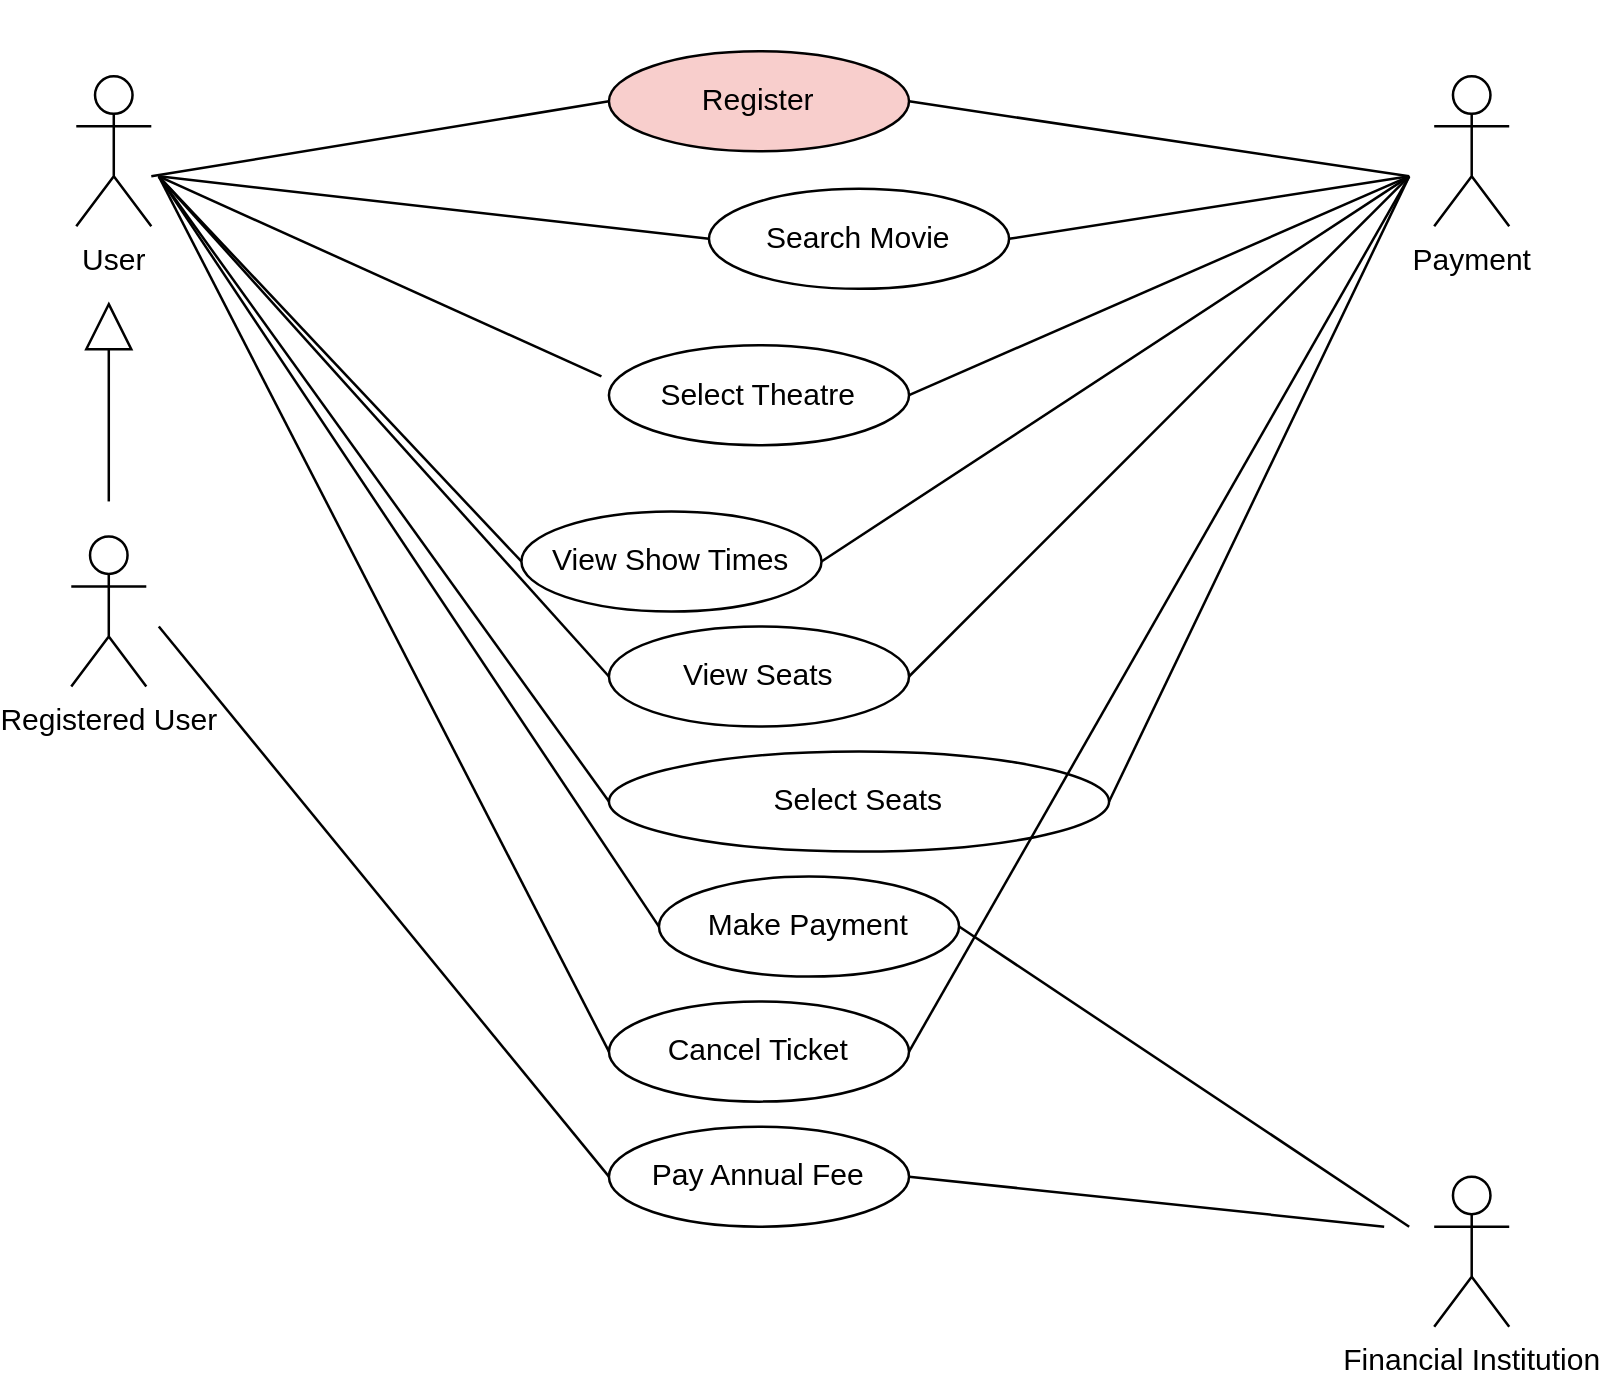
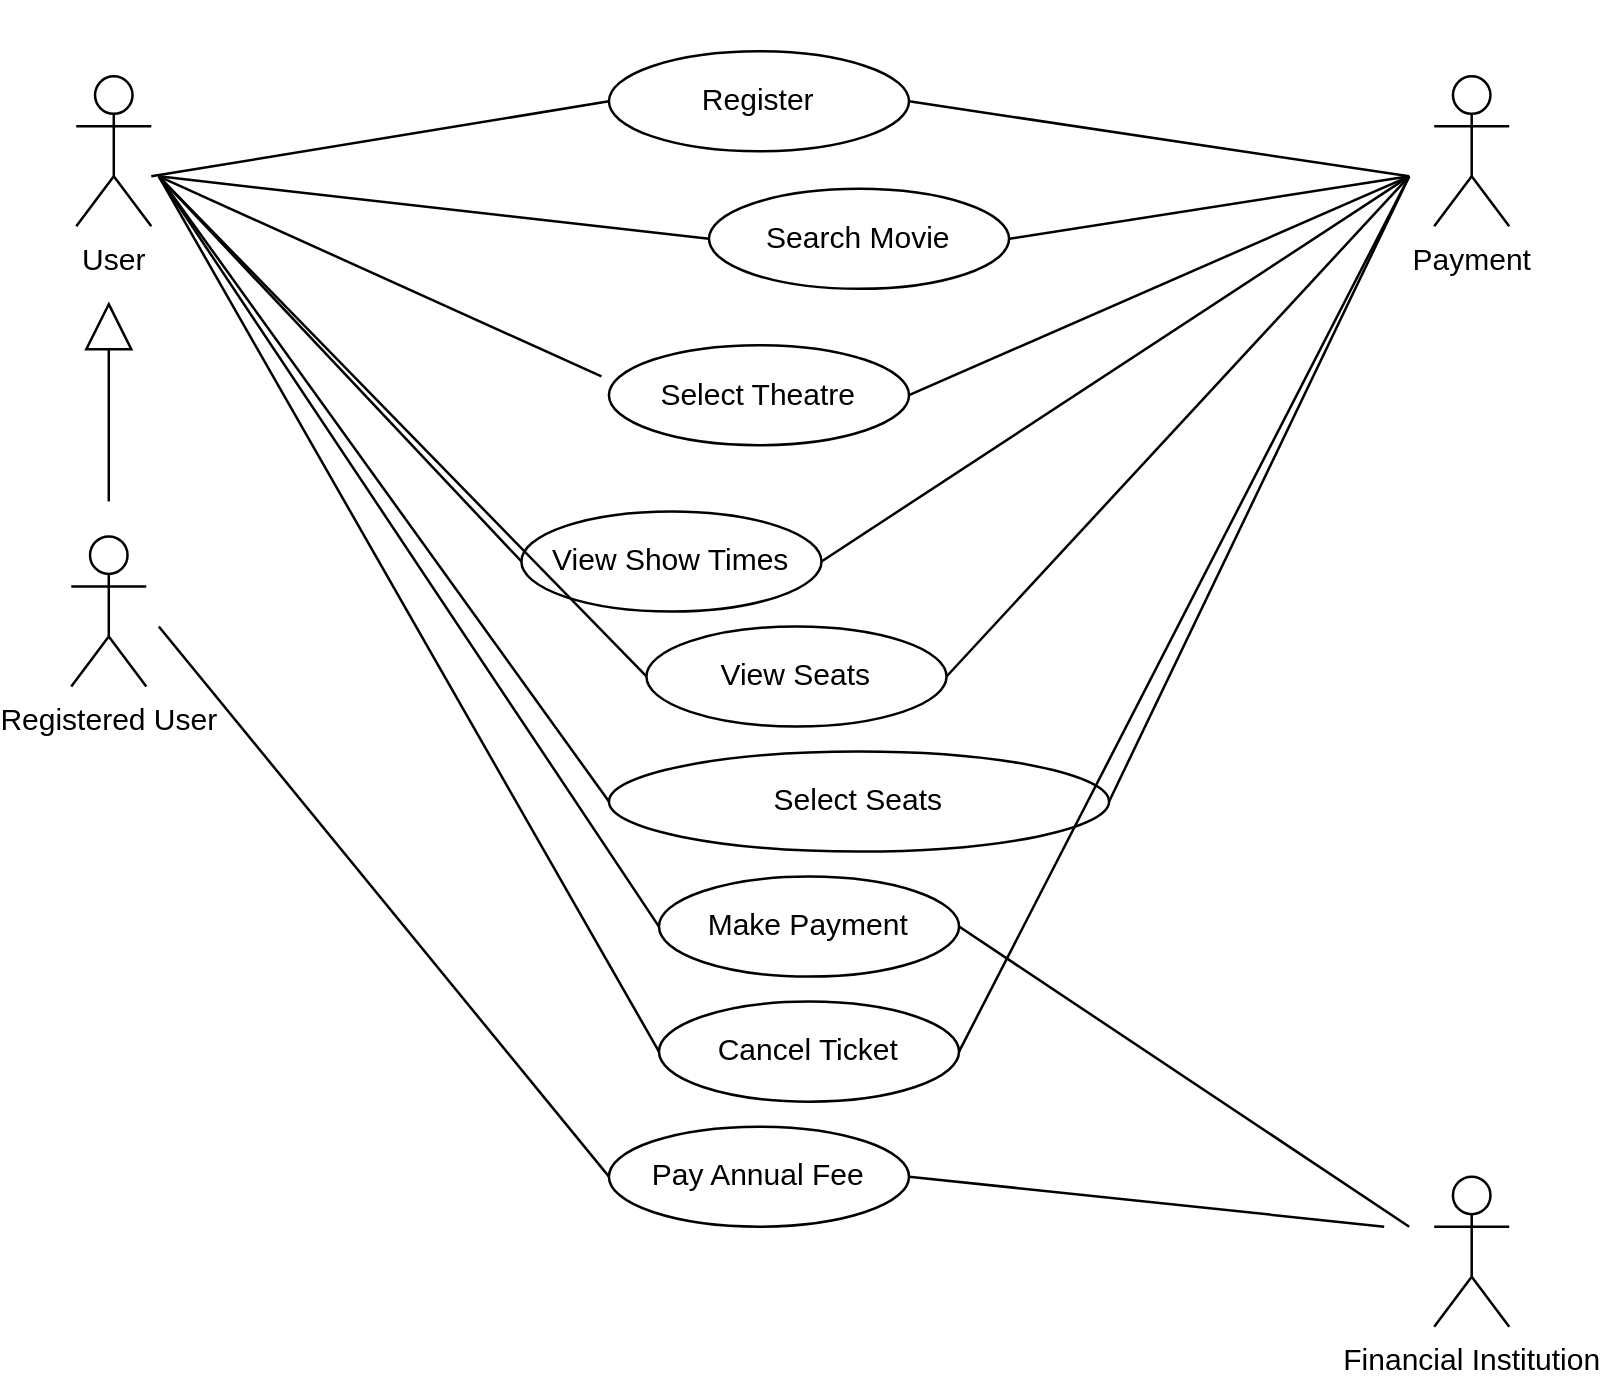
(759, 101) -> (759, 101)
(759, 676) -> (796, 676)
(759, 1051) -> (809, 1051)
